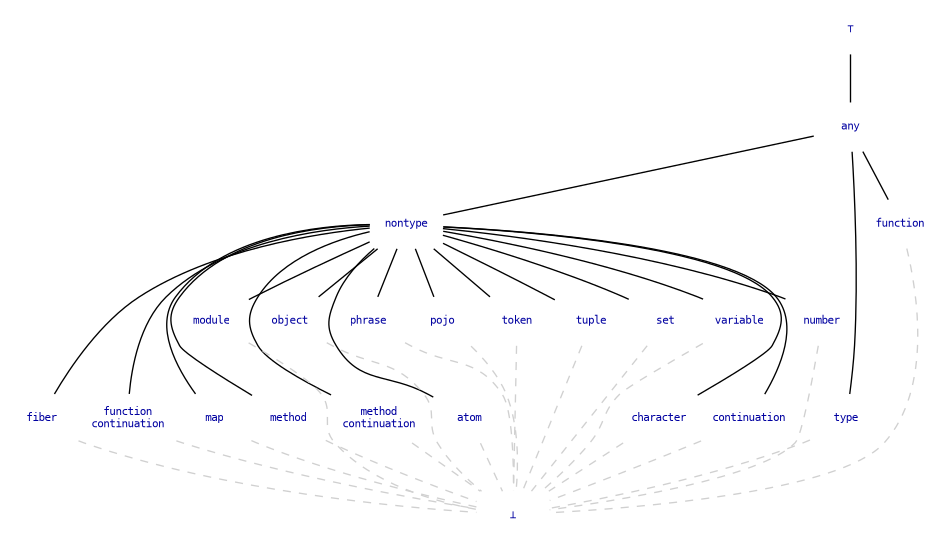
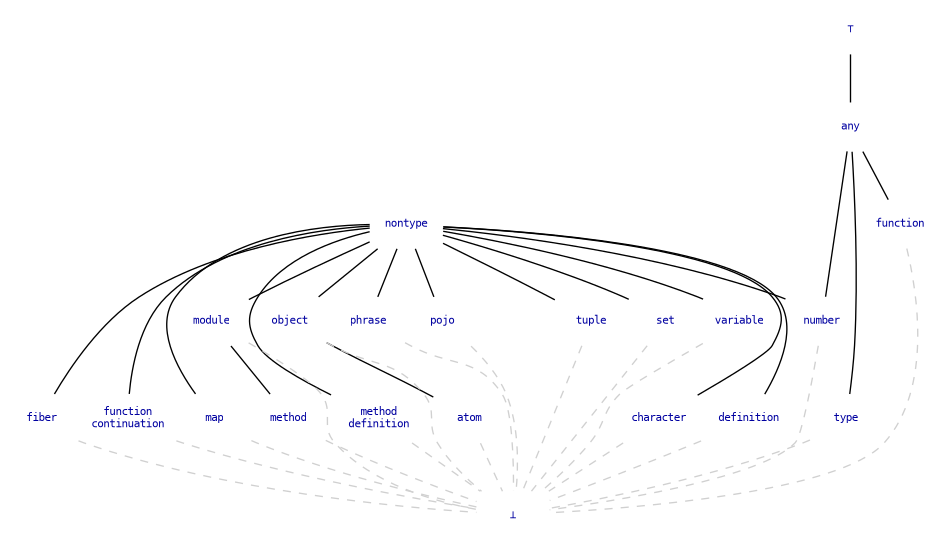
(628, 175) -> (836, 224)
(517, 321) -> none
(331, 335) -> (380, 370)
(180, 346) -> (251, 370)
(379, 418) -> (379, 418)
(749, 418) -> (749, 418)
